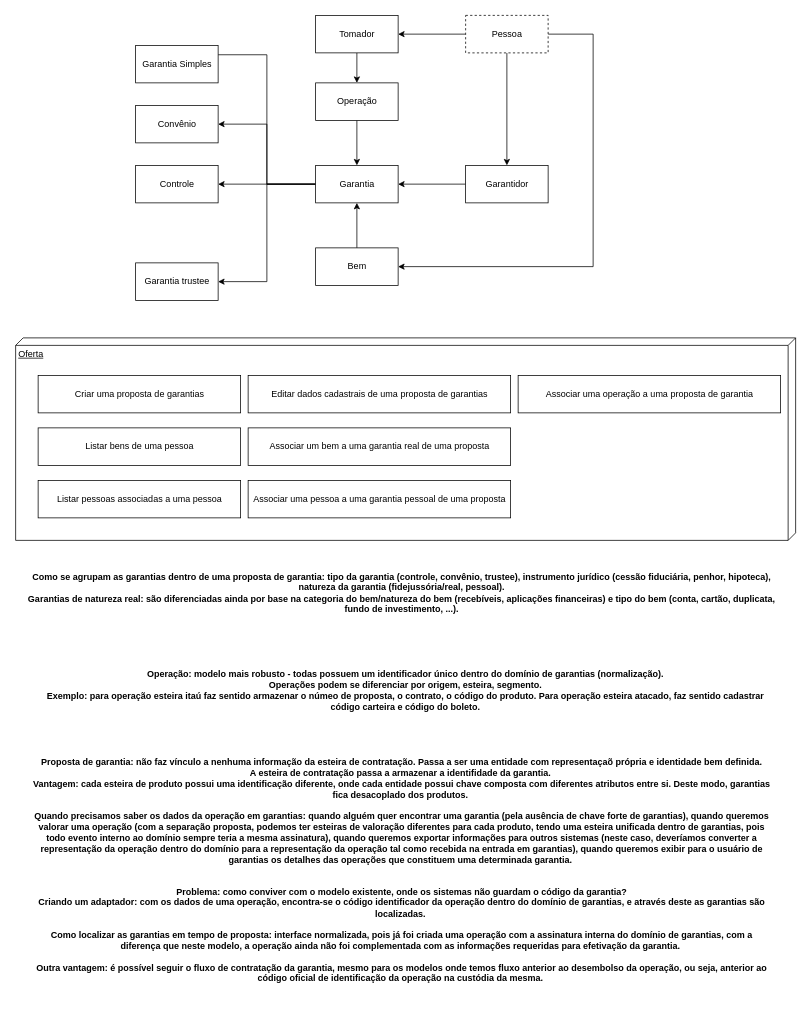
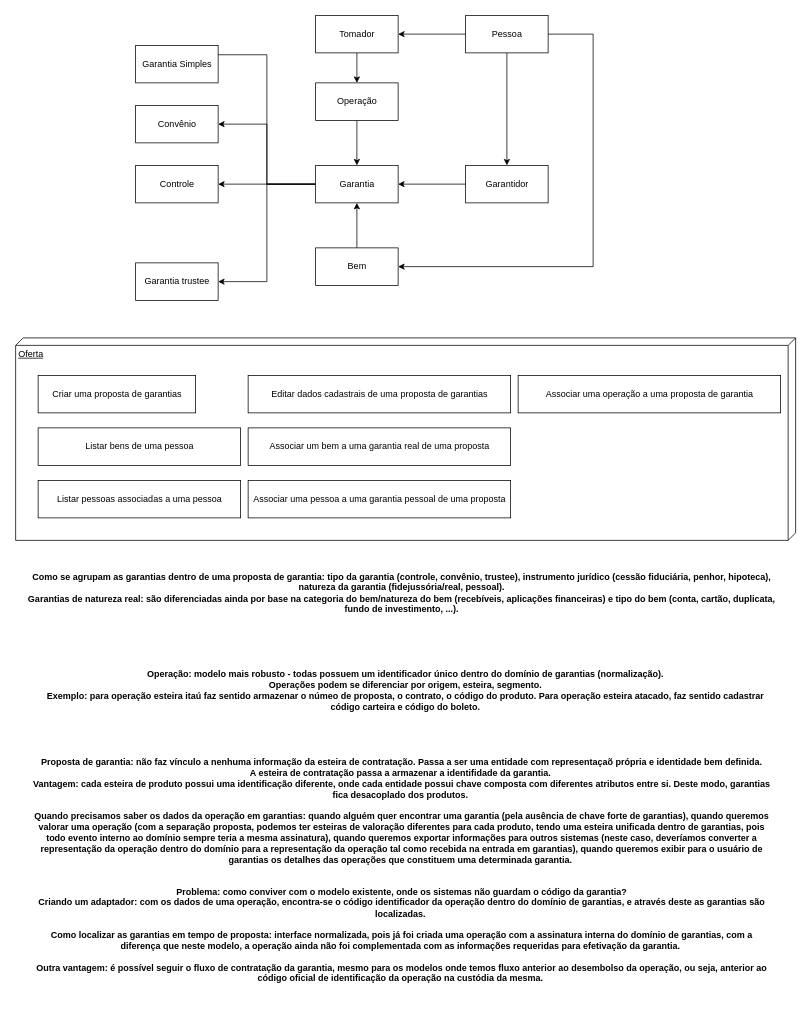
(507, 34) -> (507, 34)
(139, 394) -> (117, 394)
